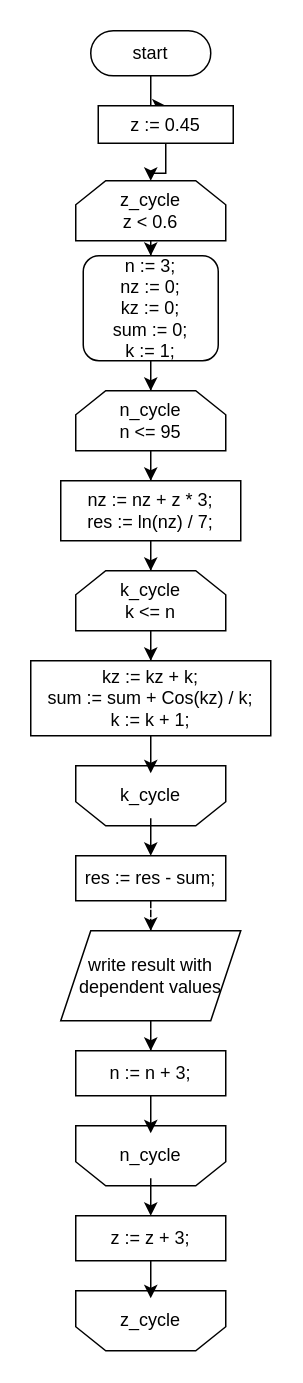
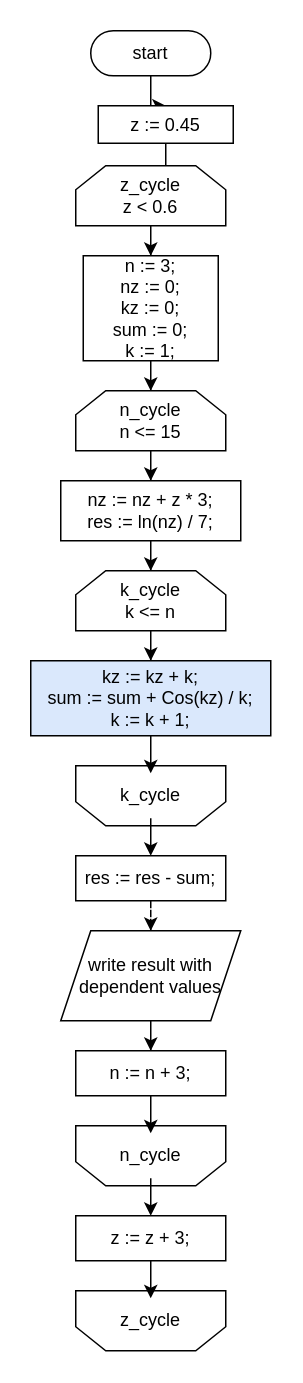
(151, 211) -> (151, 196)
(151, 308) -> (151, 308)
(151, 421) -> (151, 421)
(151, 698) -> (151, 698)
